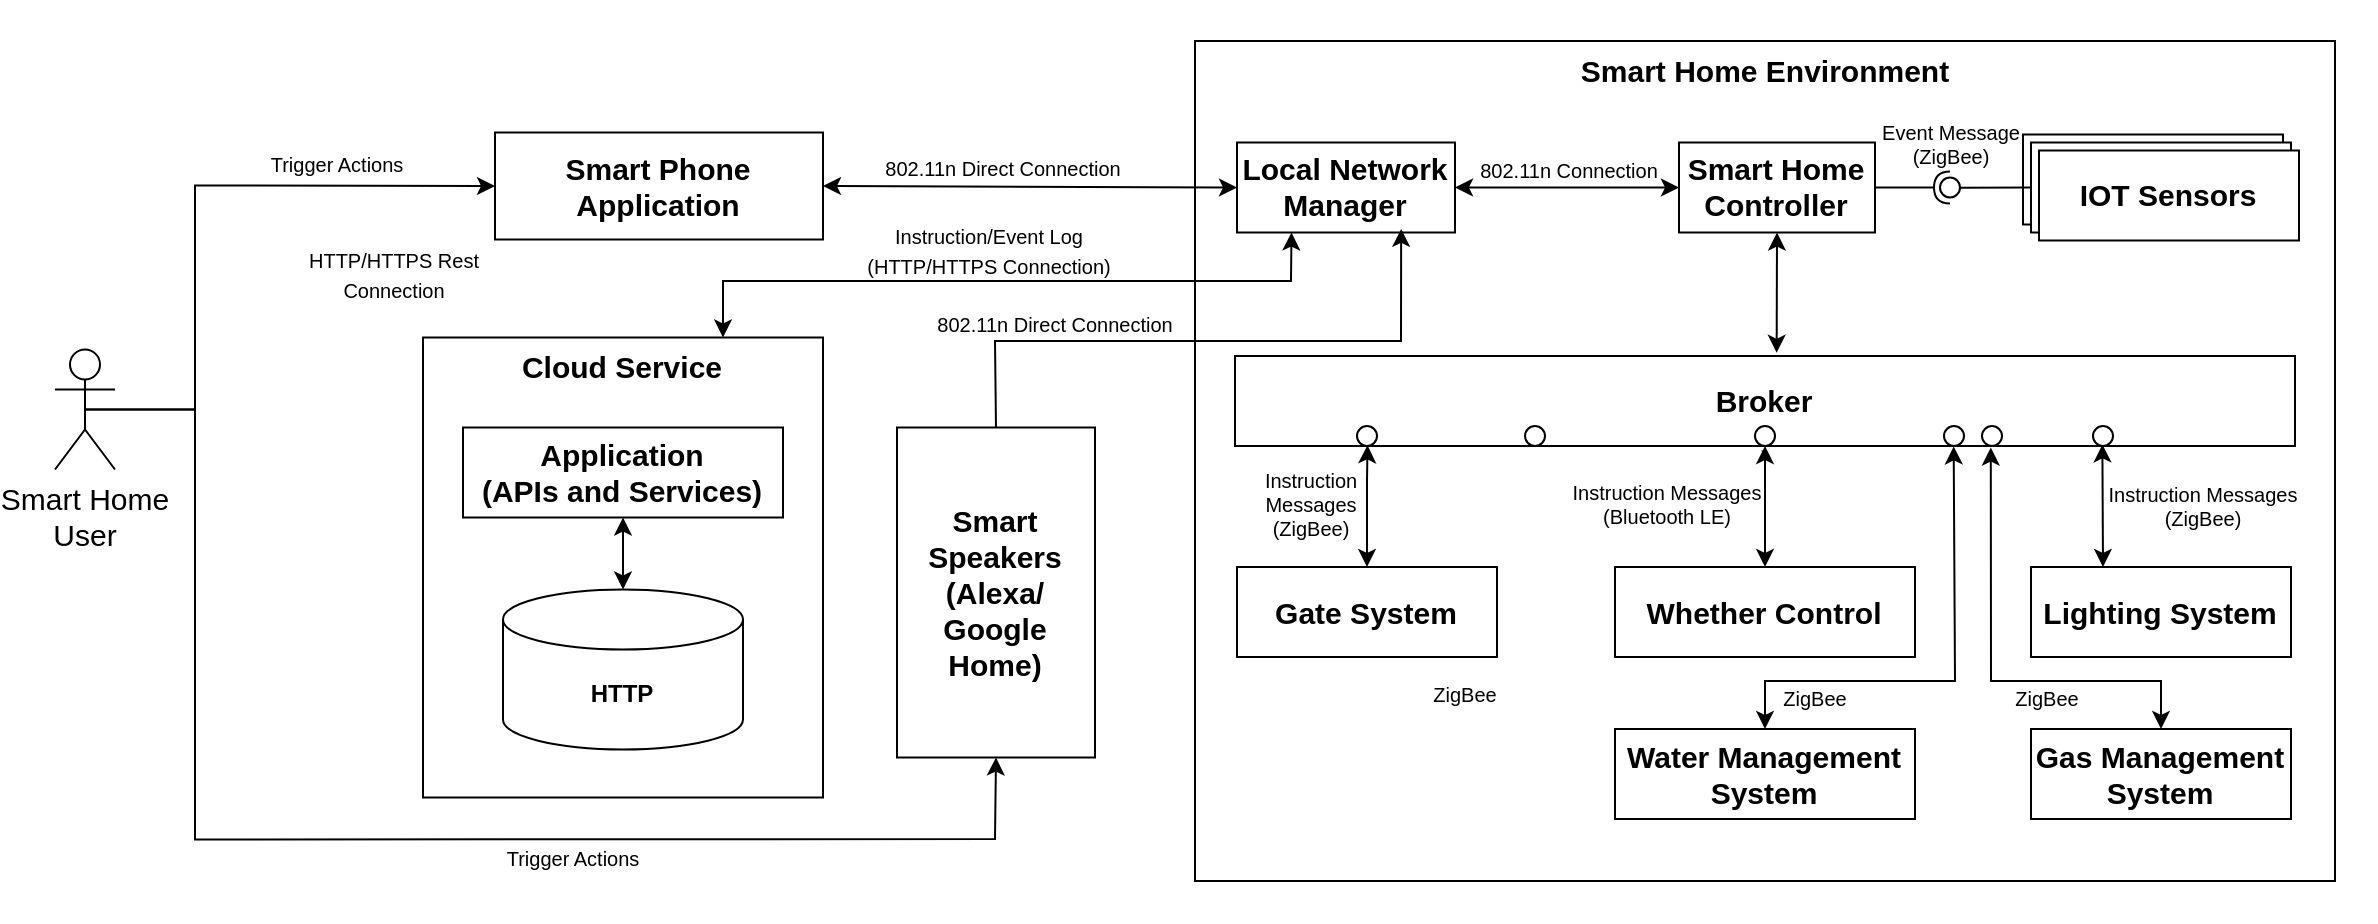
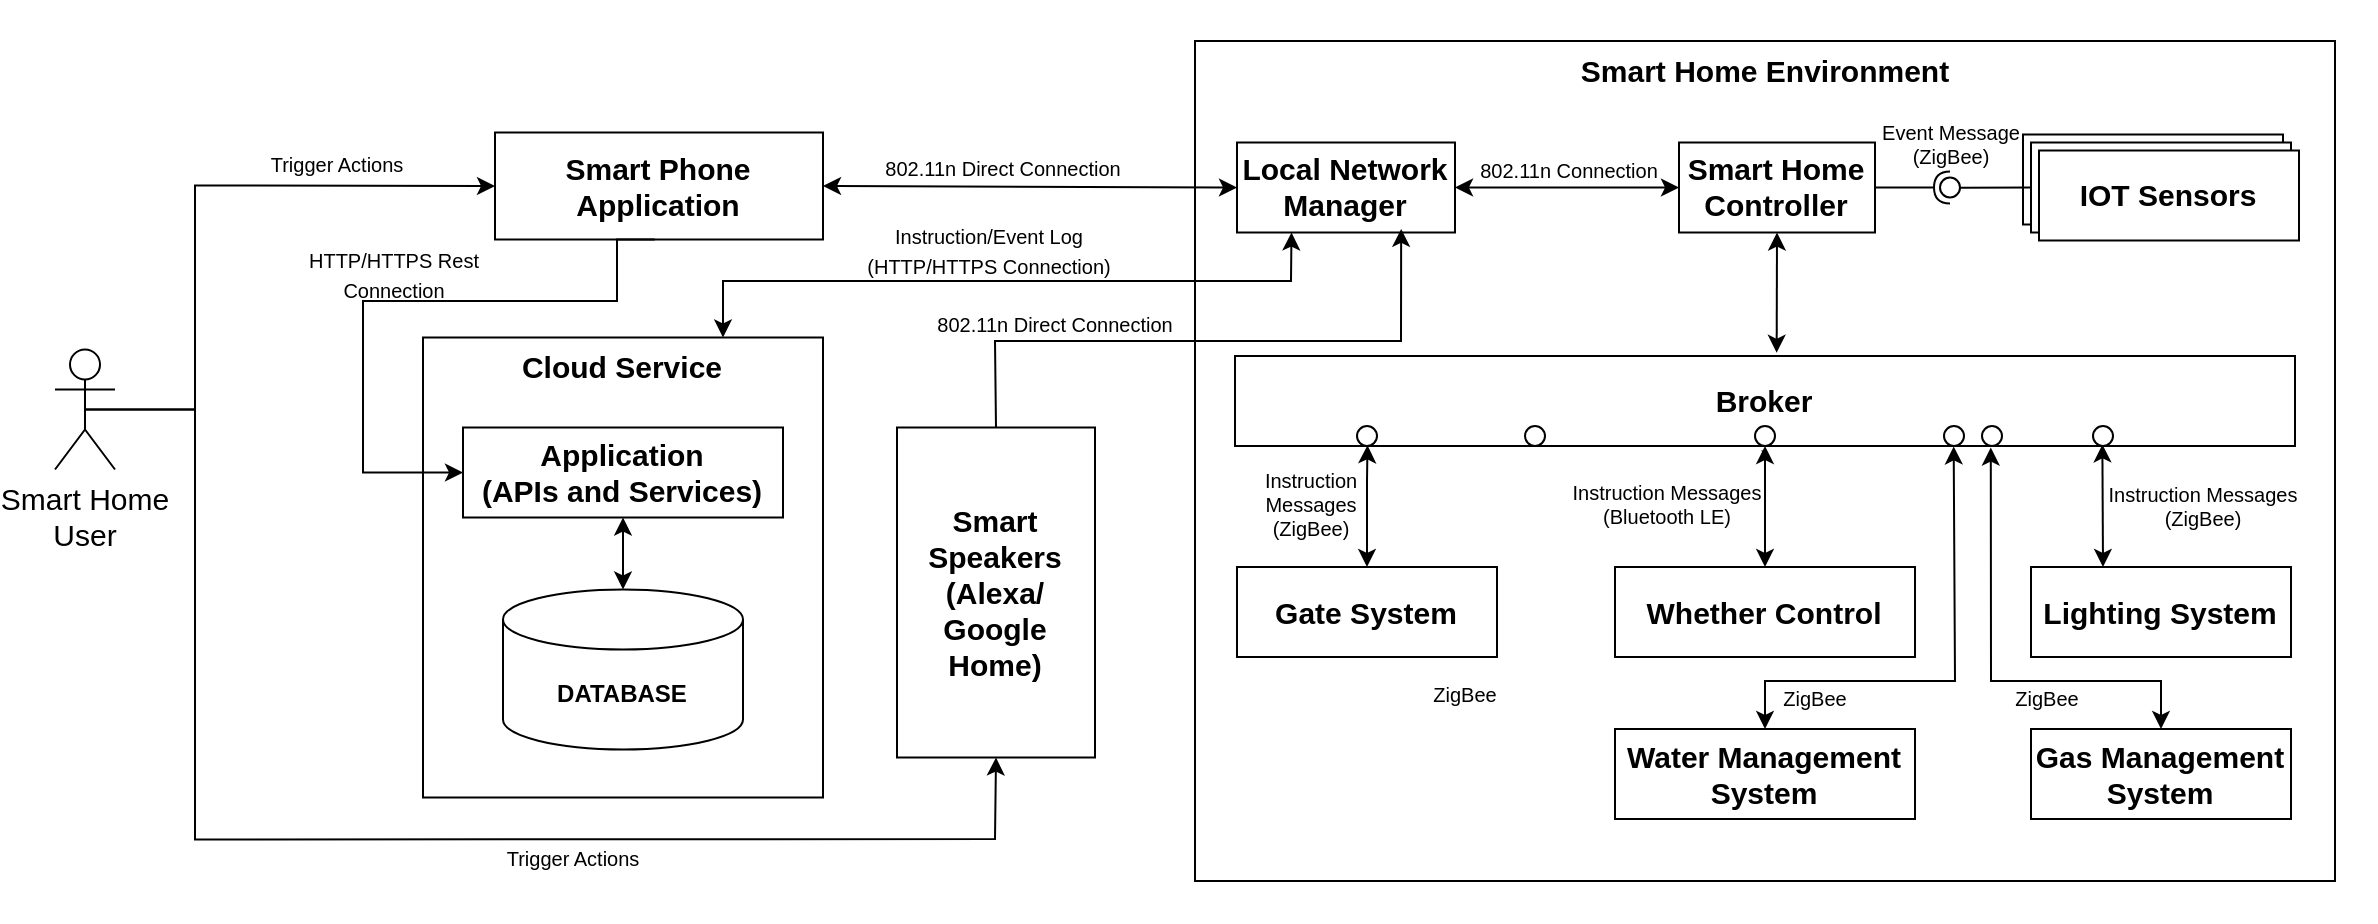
none -> (393, 301)
(623, 695) -> (623, 695)
